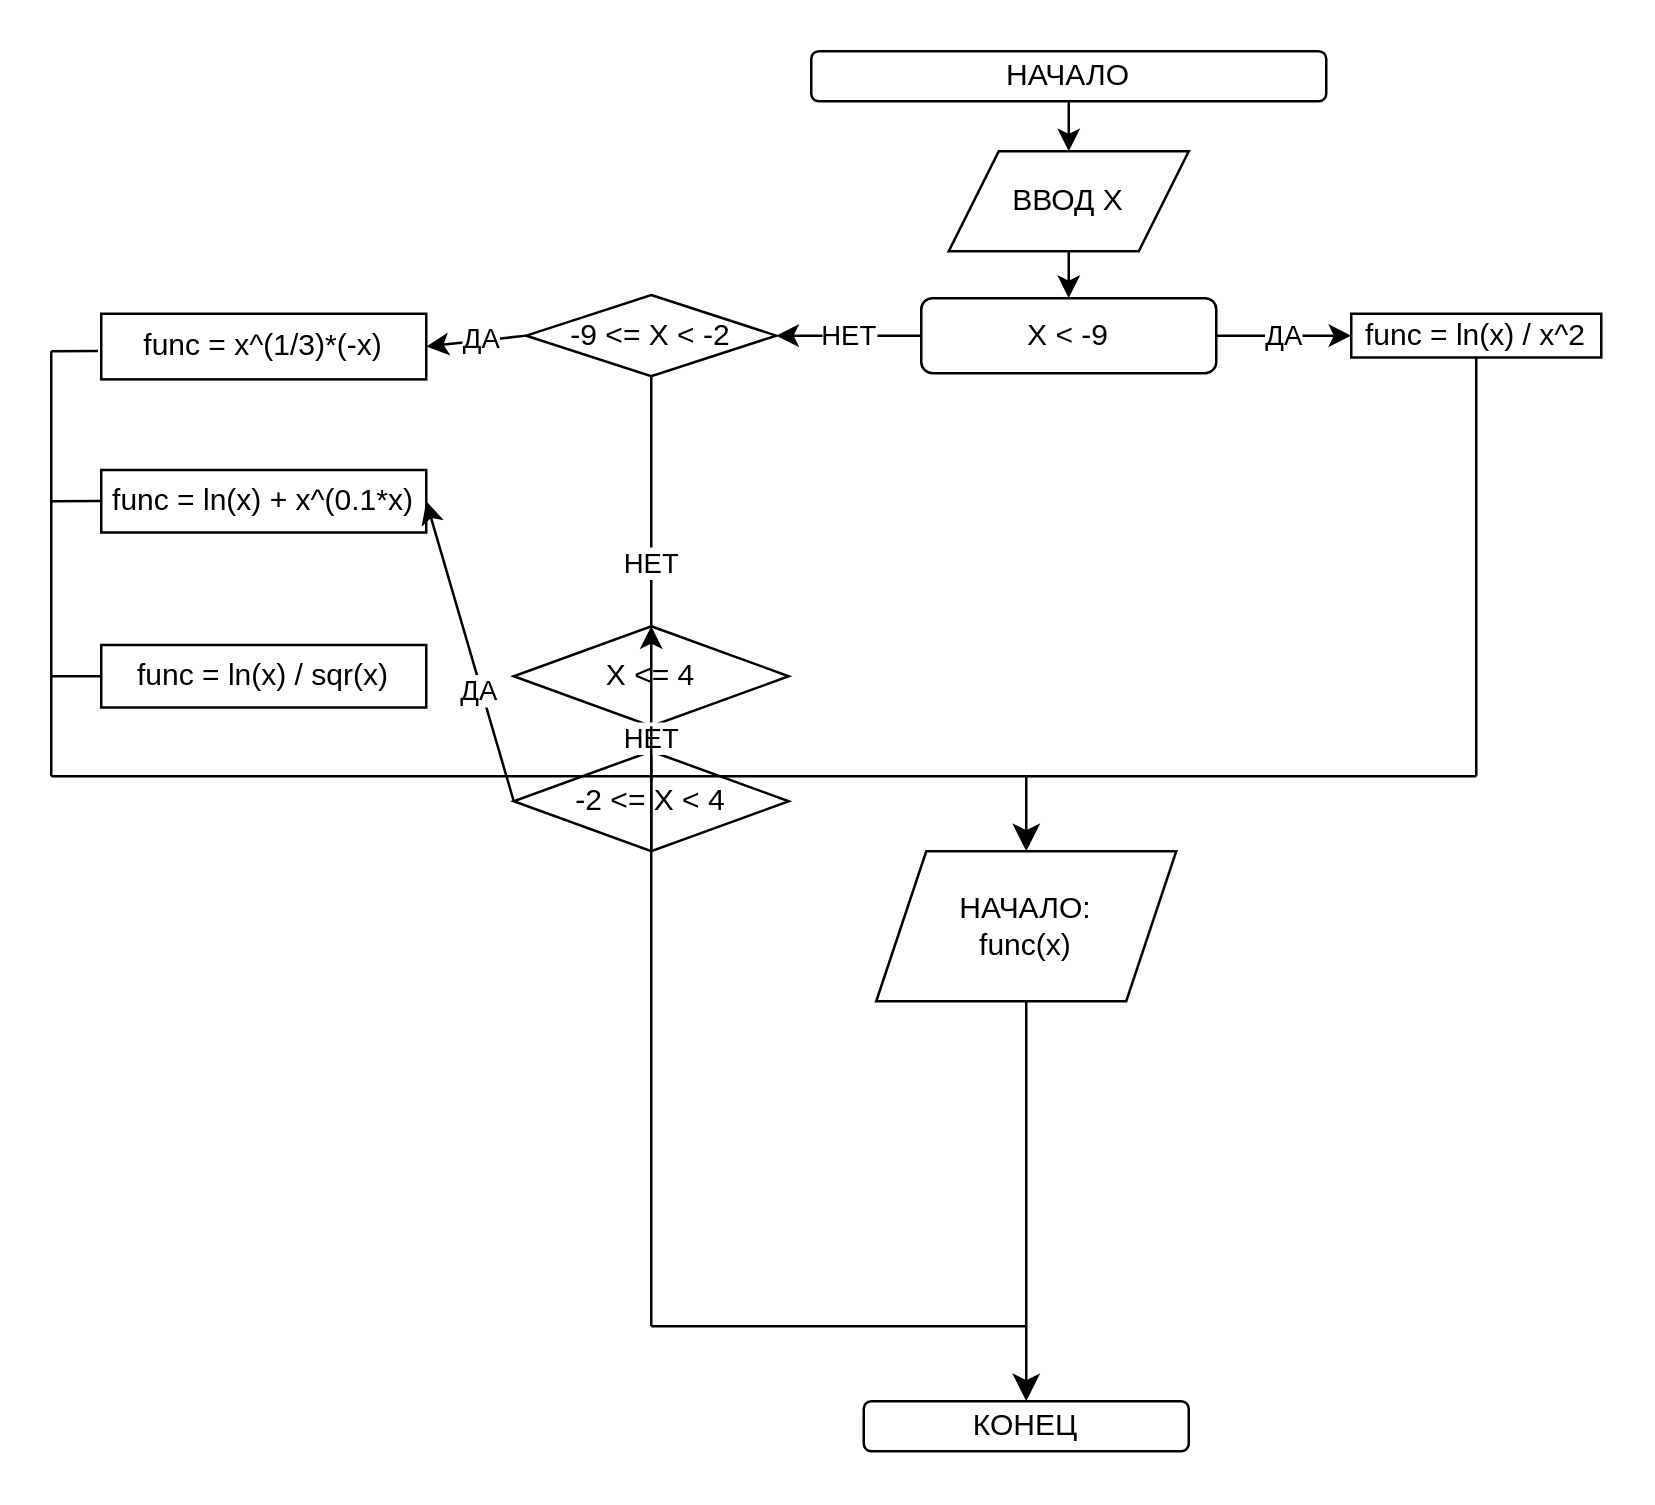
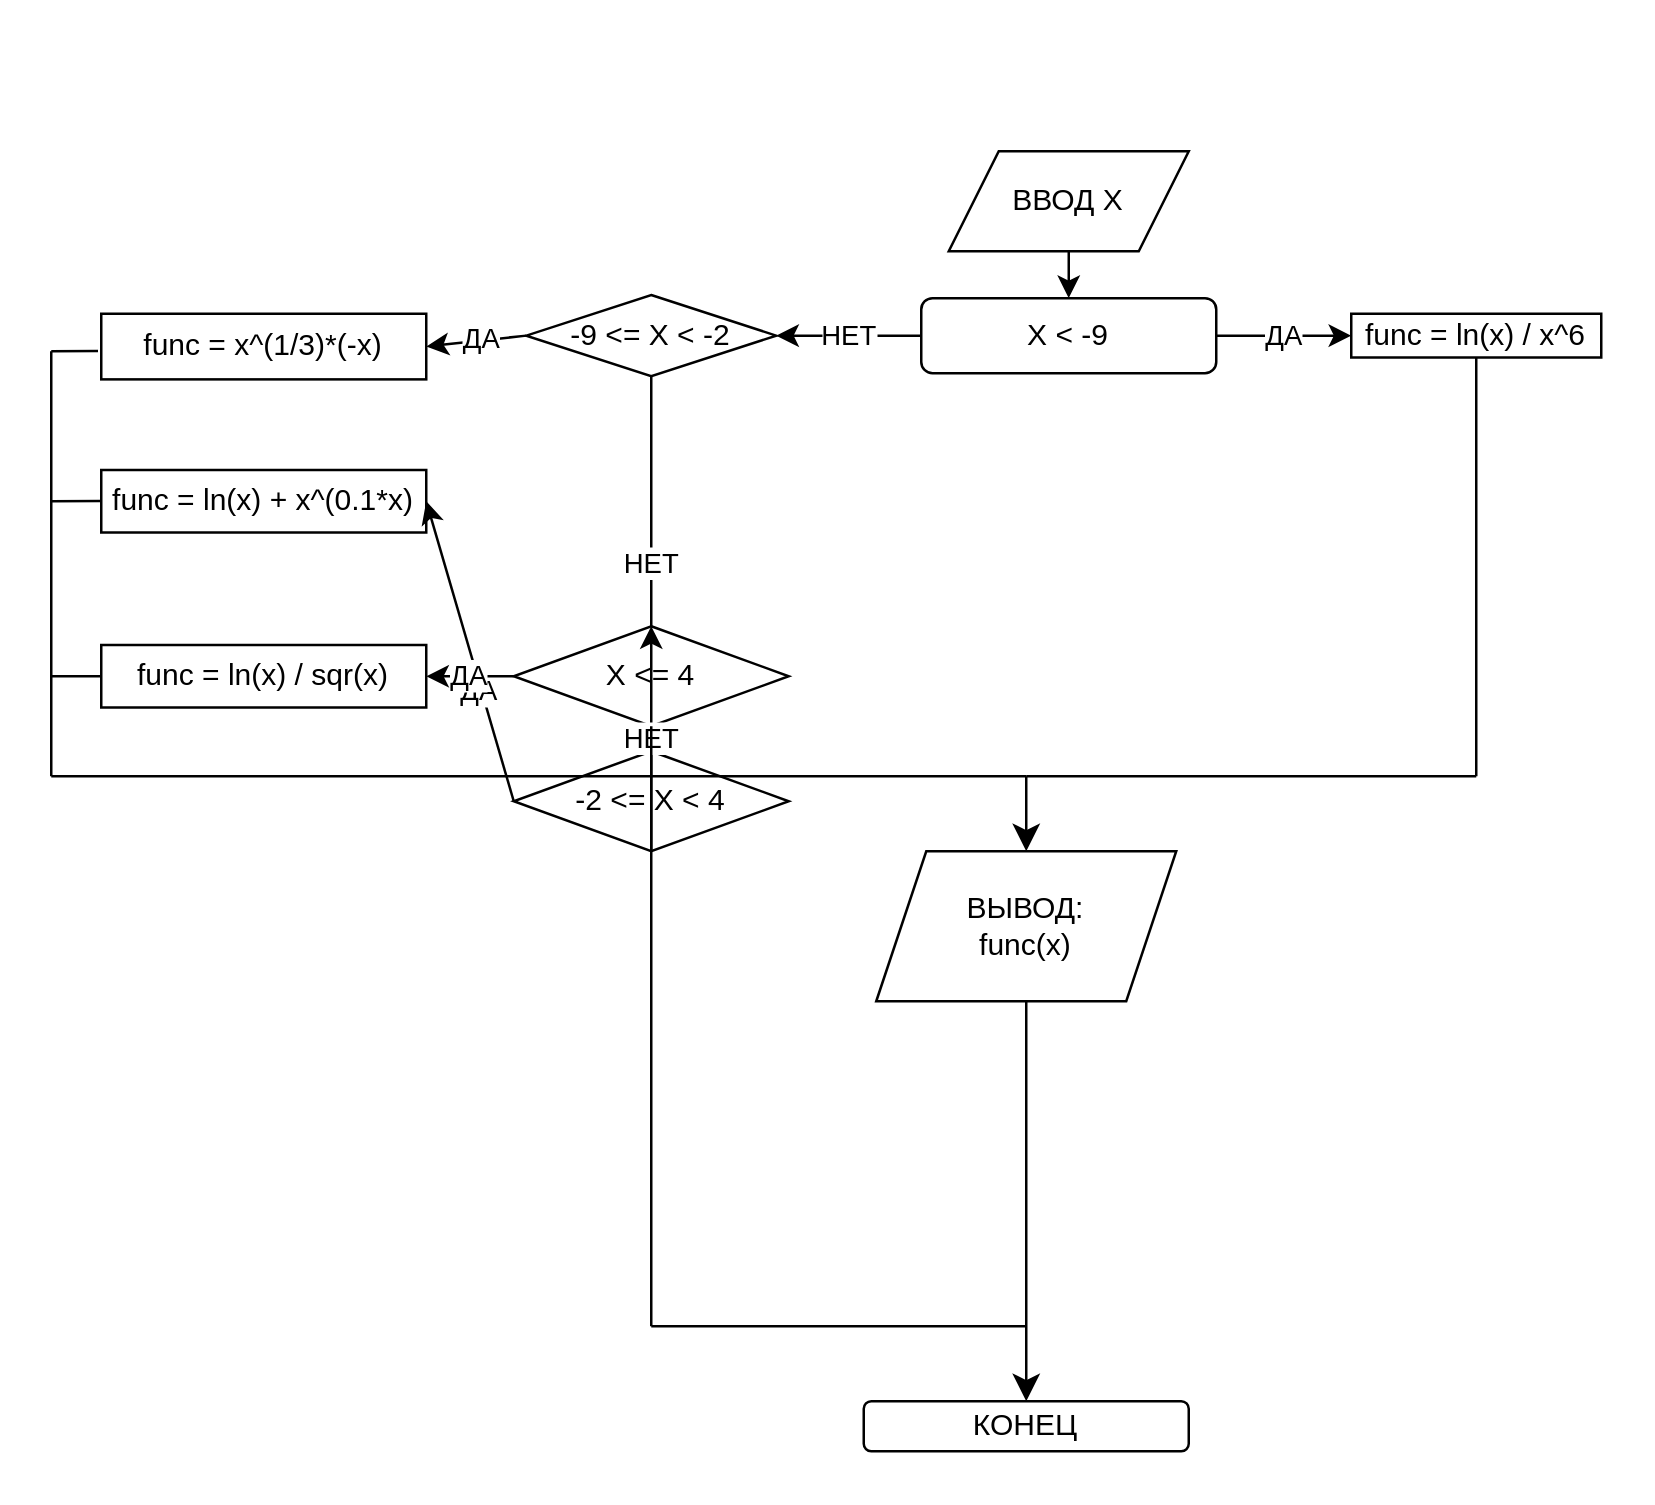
(1069, 76) -> none
(1069, 118) -> none
(1476, 336) -> (1476, 336)
none -> (498, 676)
(1026, 926) -> (1026, 926)
